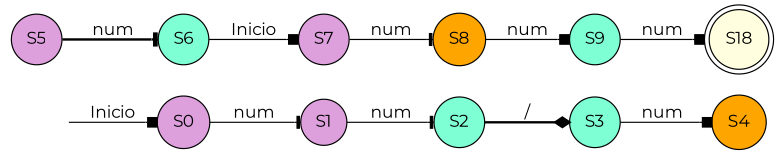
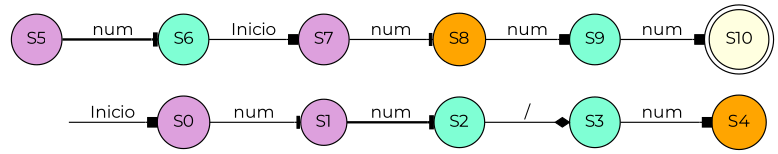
(739, 39) -> (739, 39)
(387, 122) -> (387, 122)
(520, 122) -> (520, 122)
